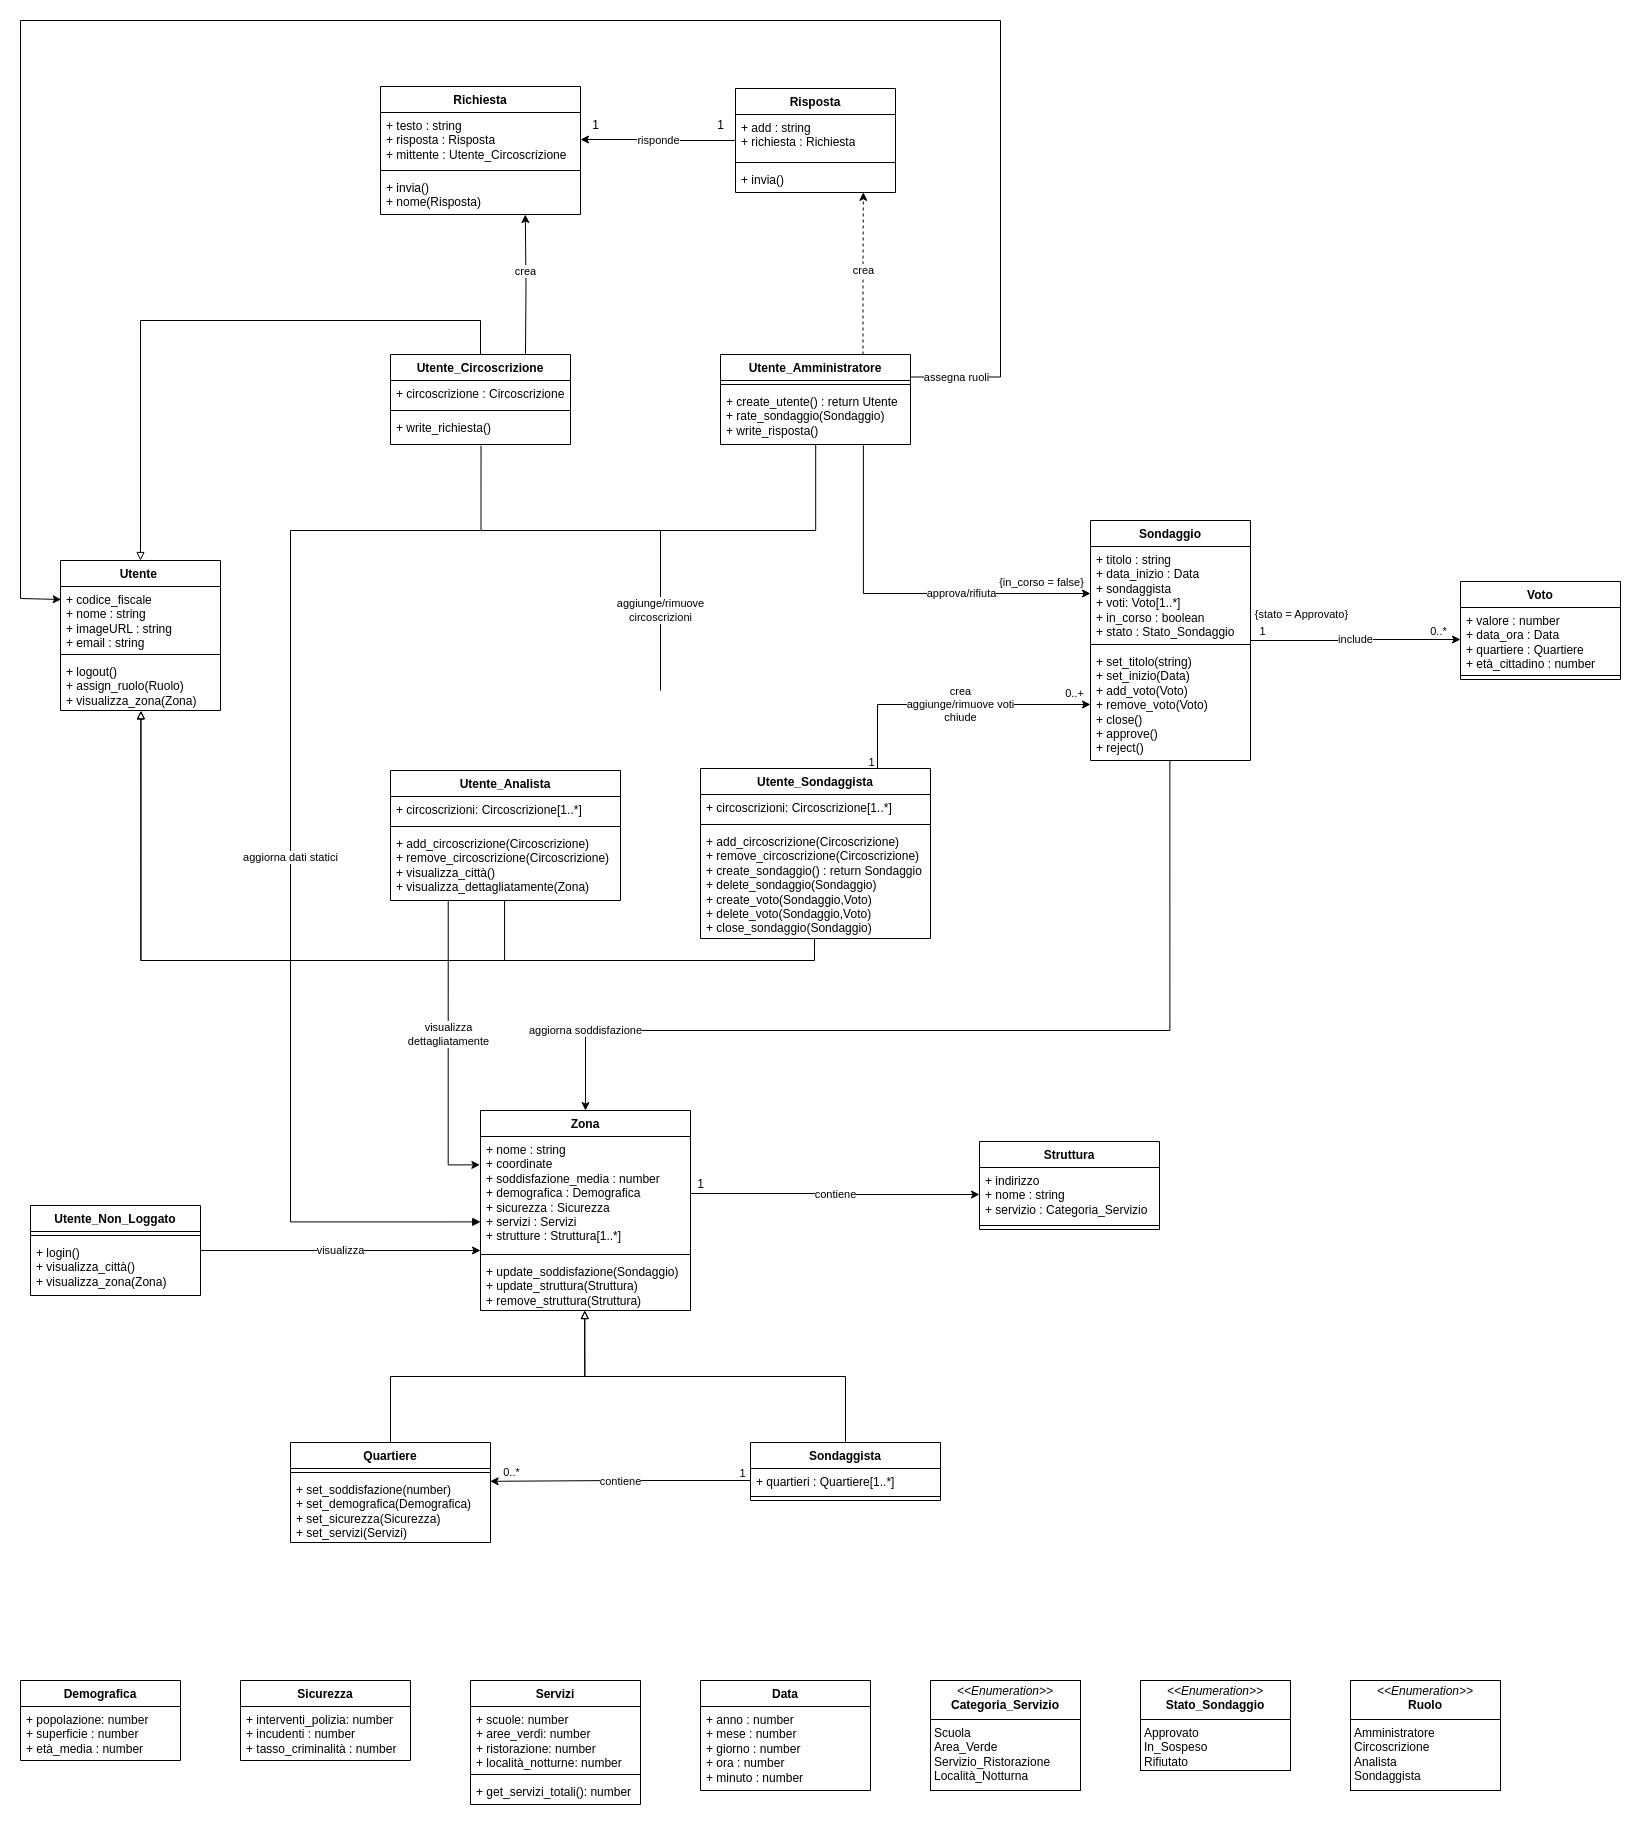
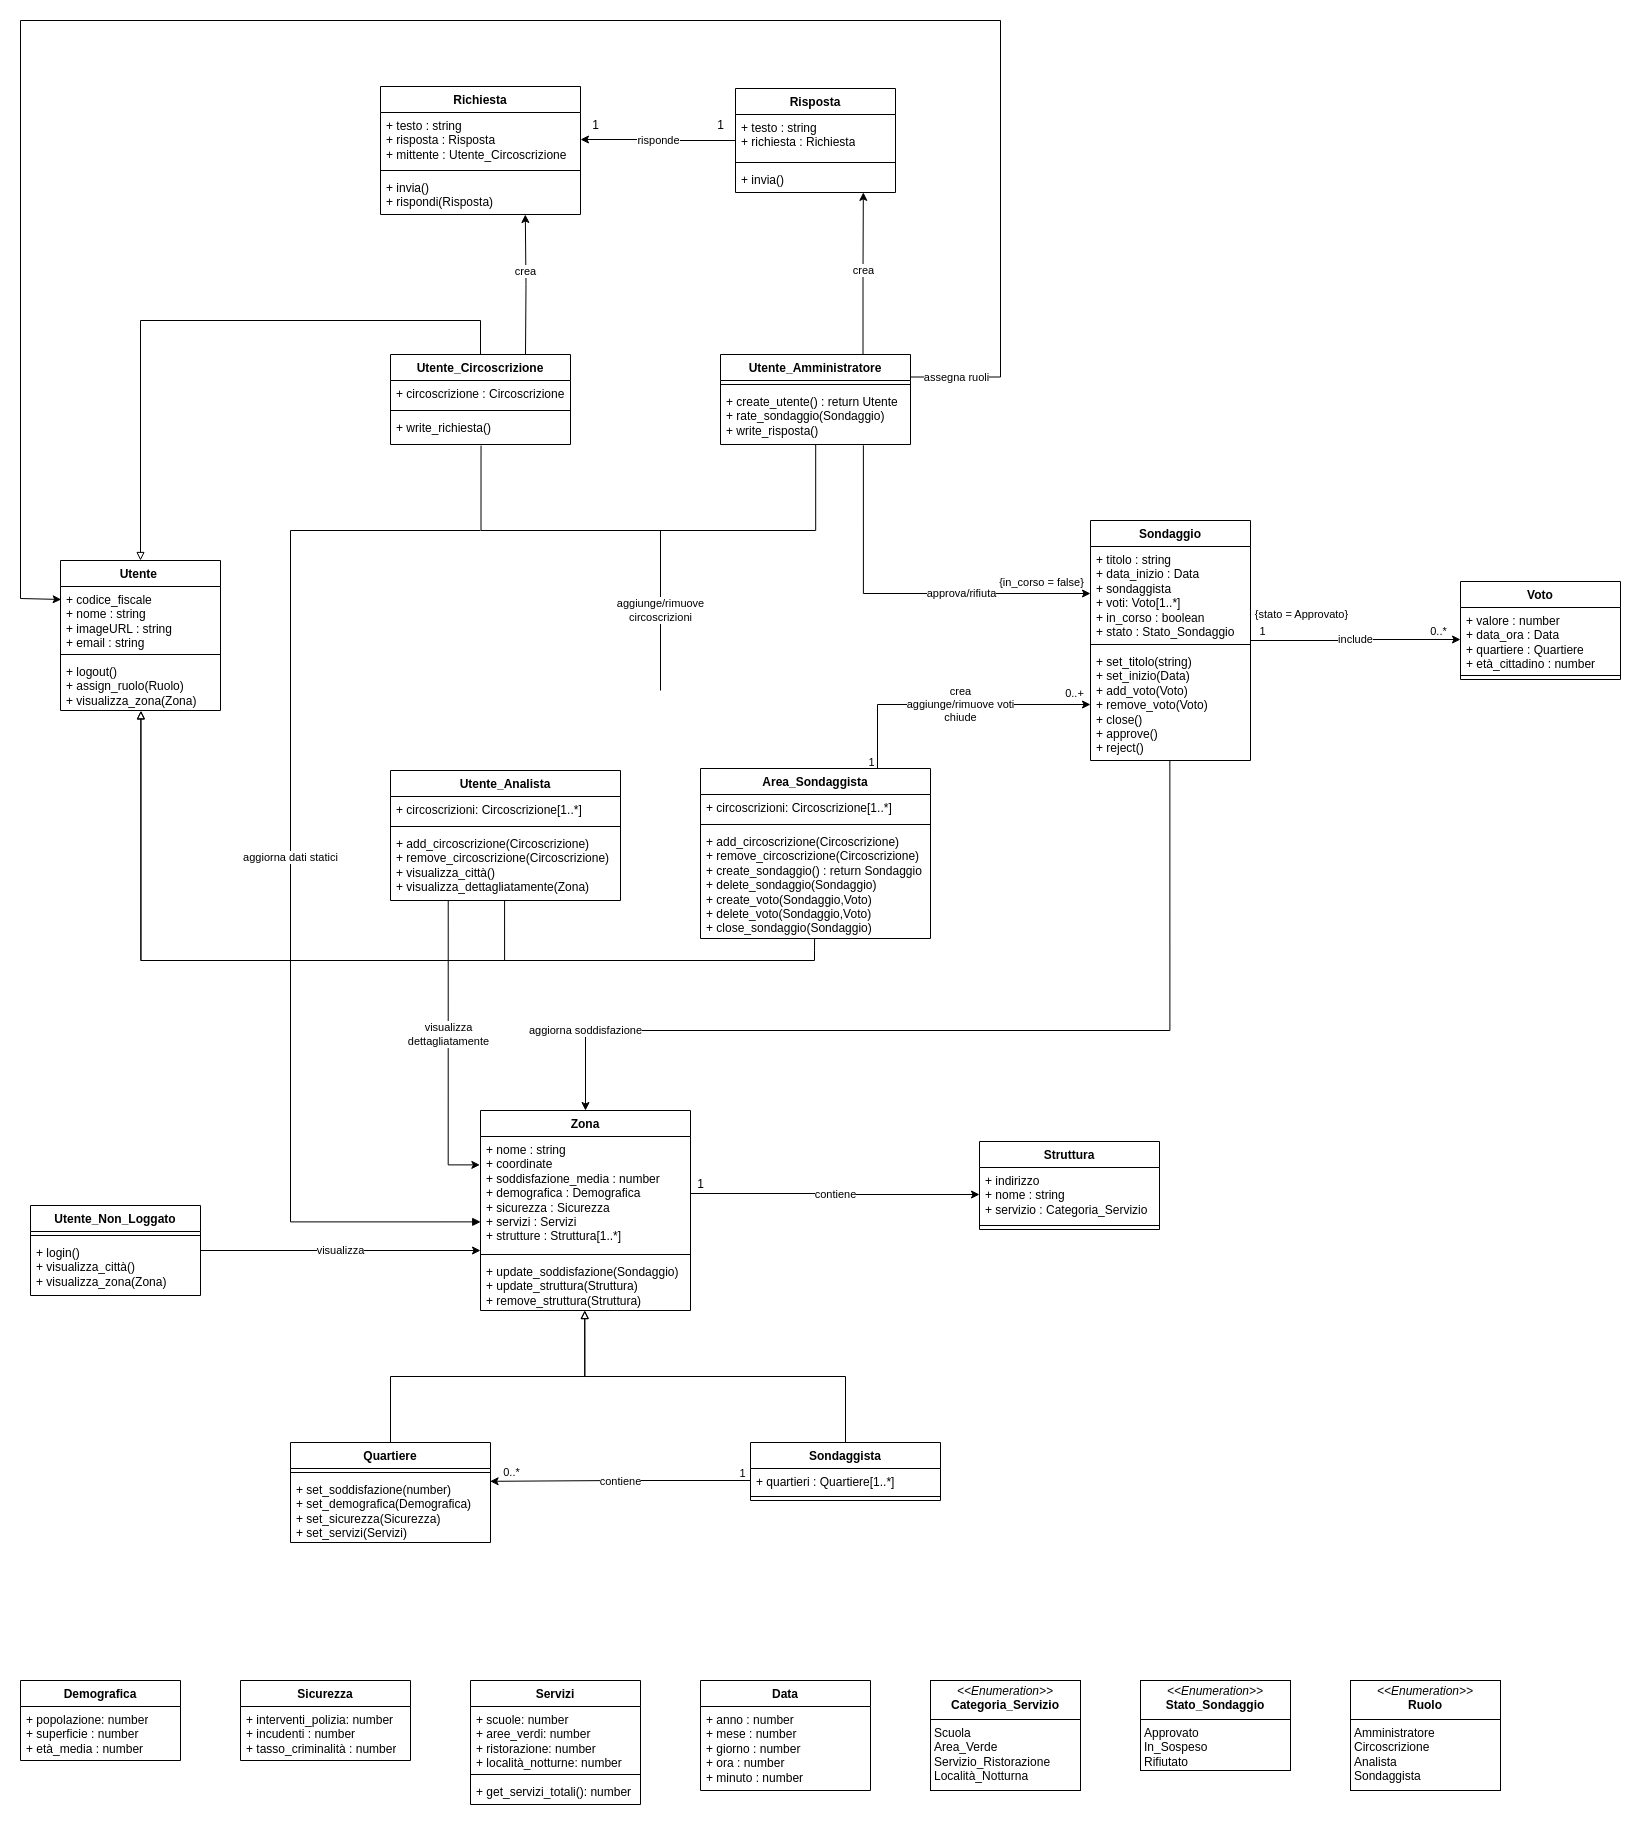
(806, 136) -> (806, 136)
(437, 196) -> (447, 196)
(863, 315) -> (863, 315)
(816, 783) -> (816, 783)
